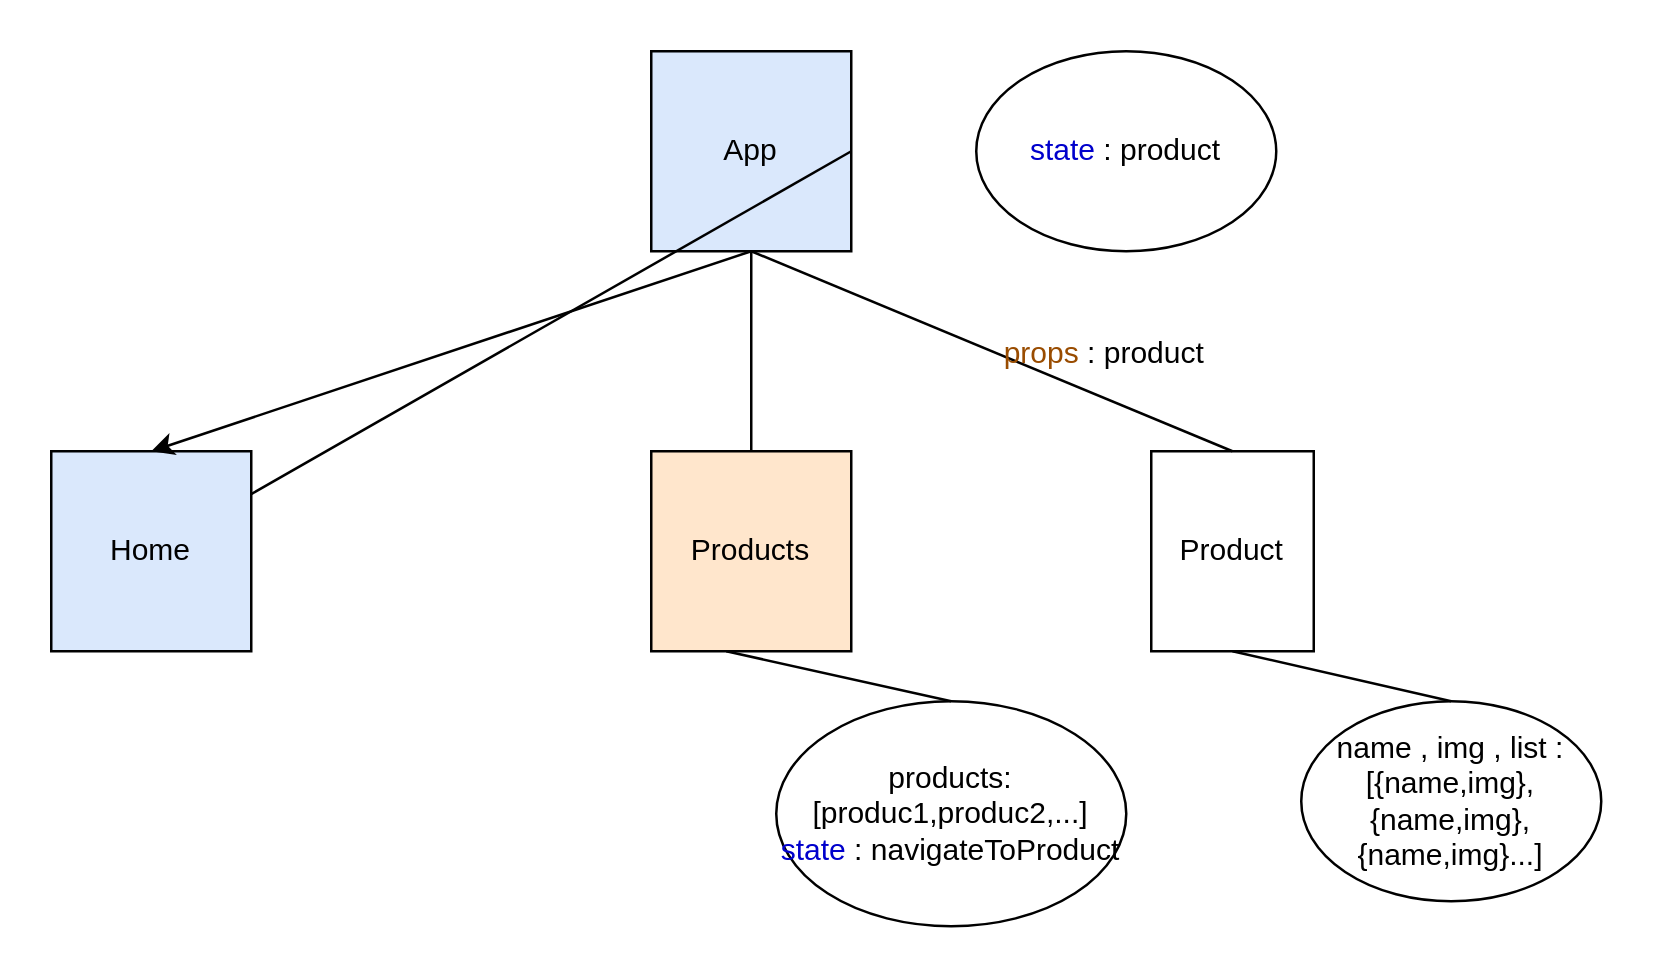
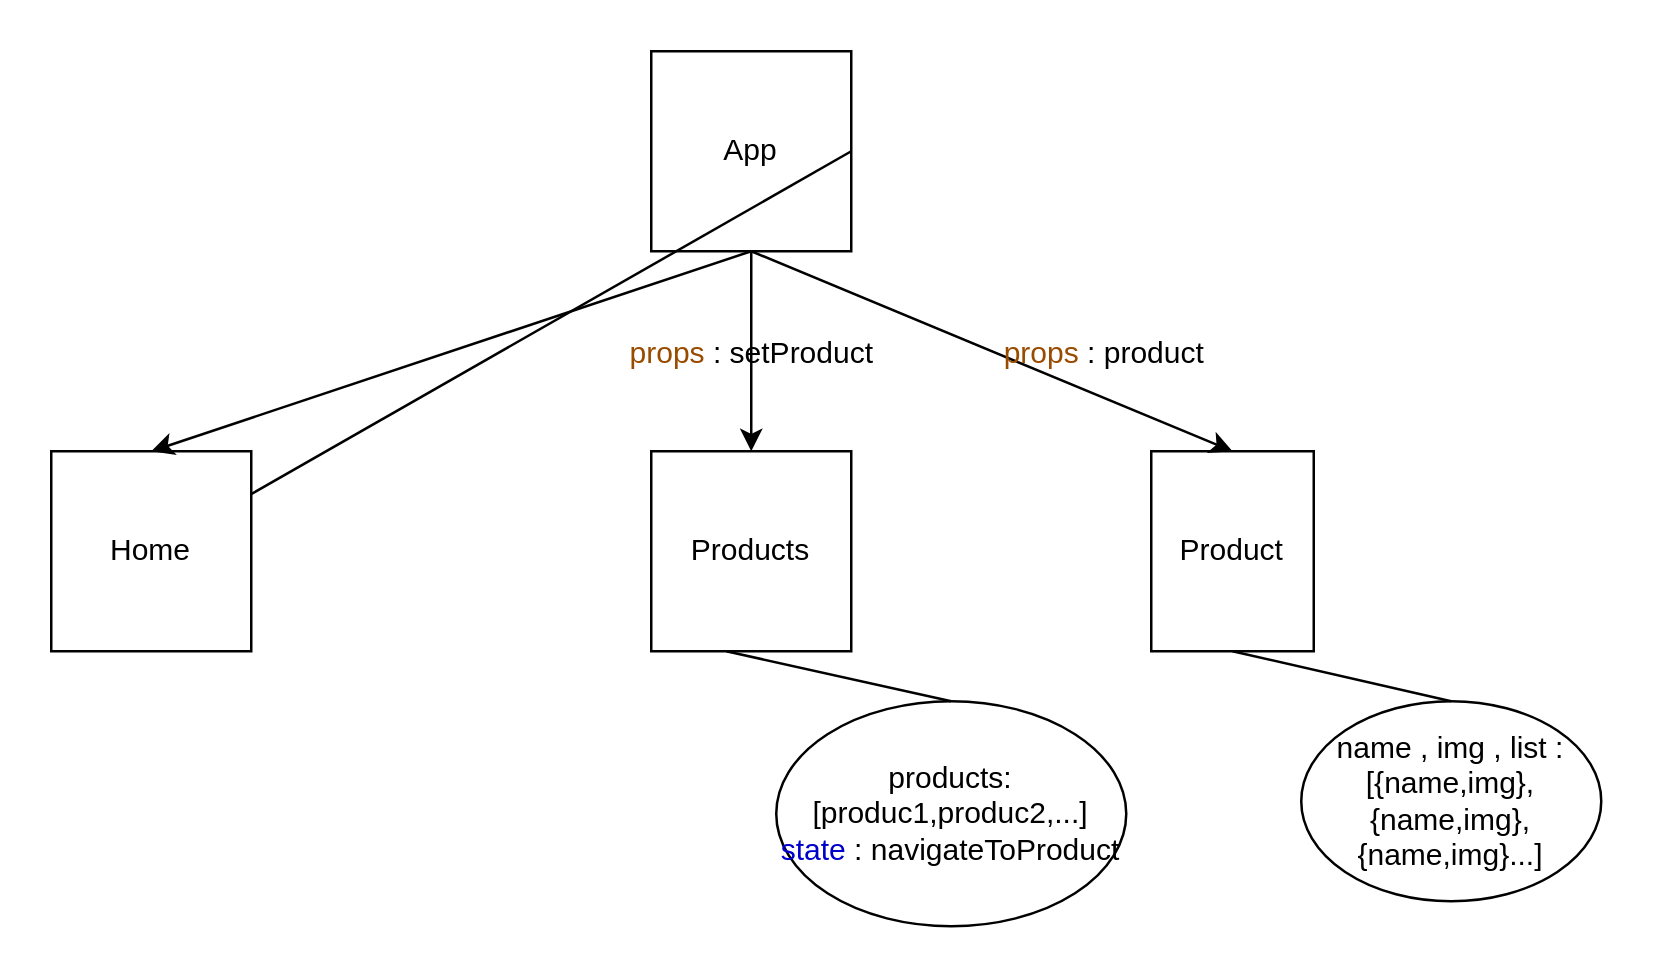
(751, 151) -> (751, 151)
(1126, 151) -> none
none -> (751, 354)
(751, 440) -> (751, 433)
(1223, 447) -> (1216, 444)
(151, 551) -> (151, 551)
(751, 551) -> (751, 551)
